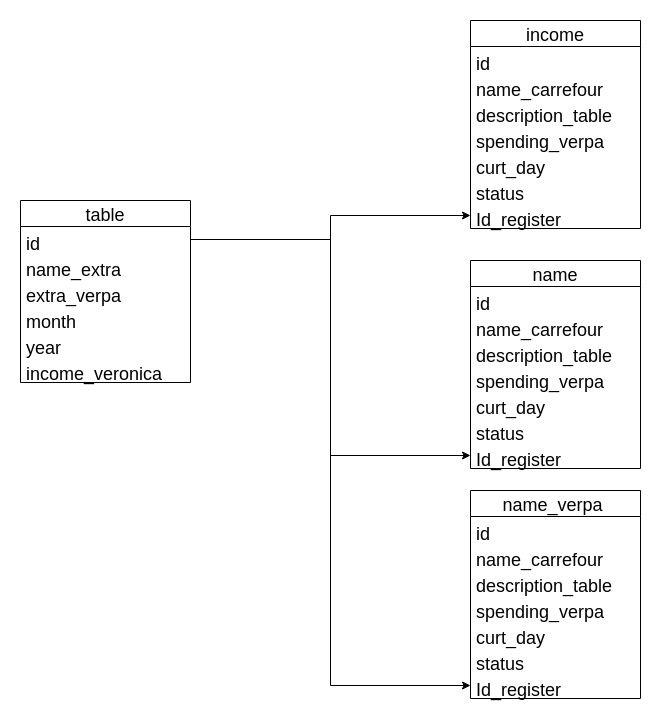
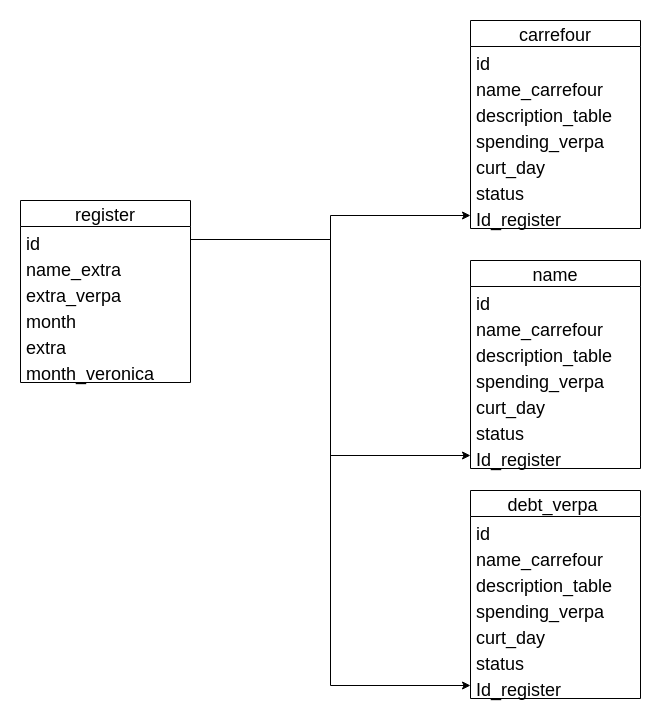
(555, 35) -> (555, 35)
(105, 215) -> (105, 215)
(46, 348) -> (51, 348)
(97, 374) -> (94, 374)
(555, 505) -> (555, 505)
